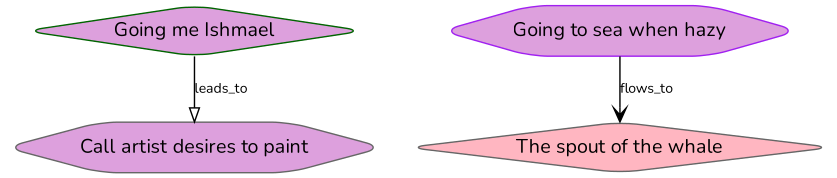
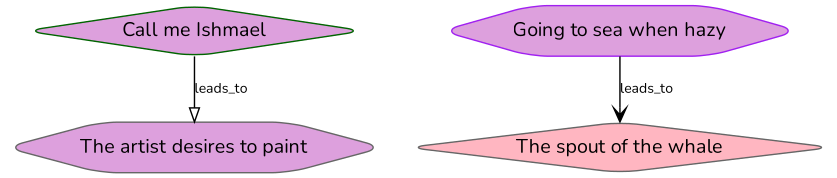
(194, 31) -> (194, 31)
(647, 89) -> (647, 89)
(194, 147) -> (194, 147)
